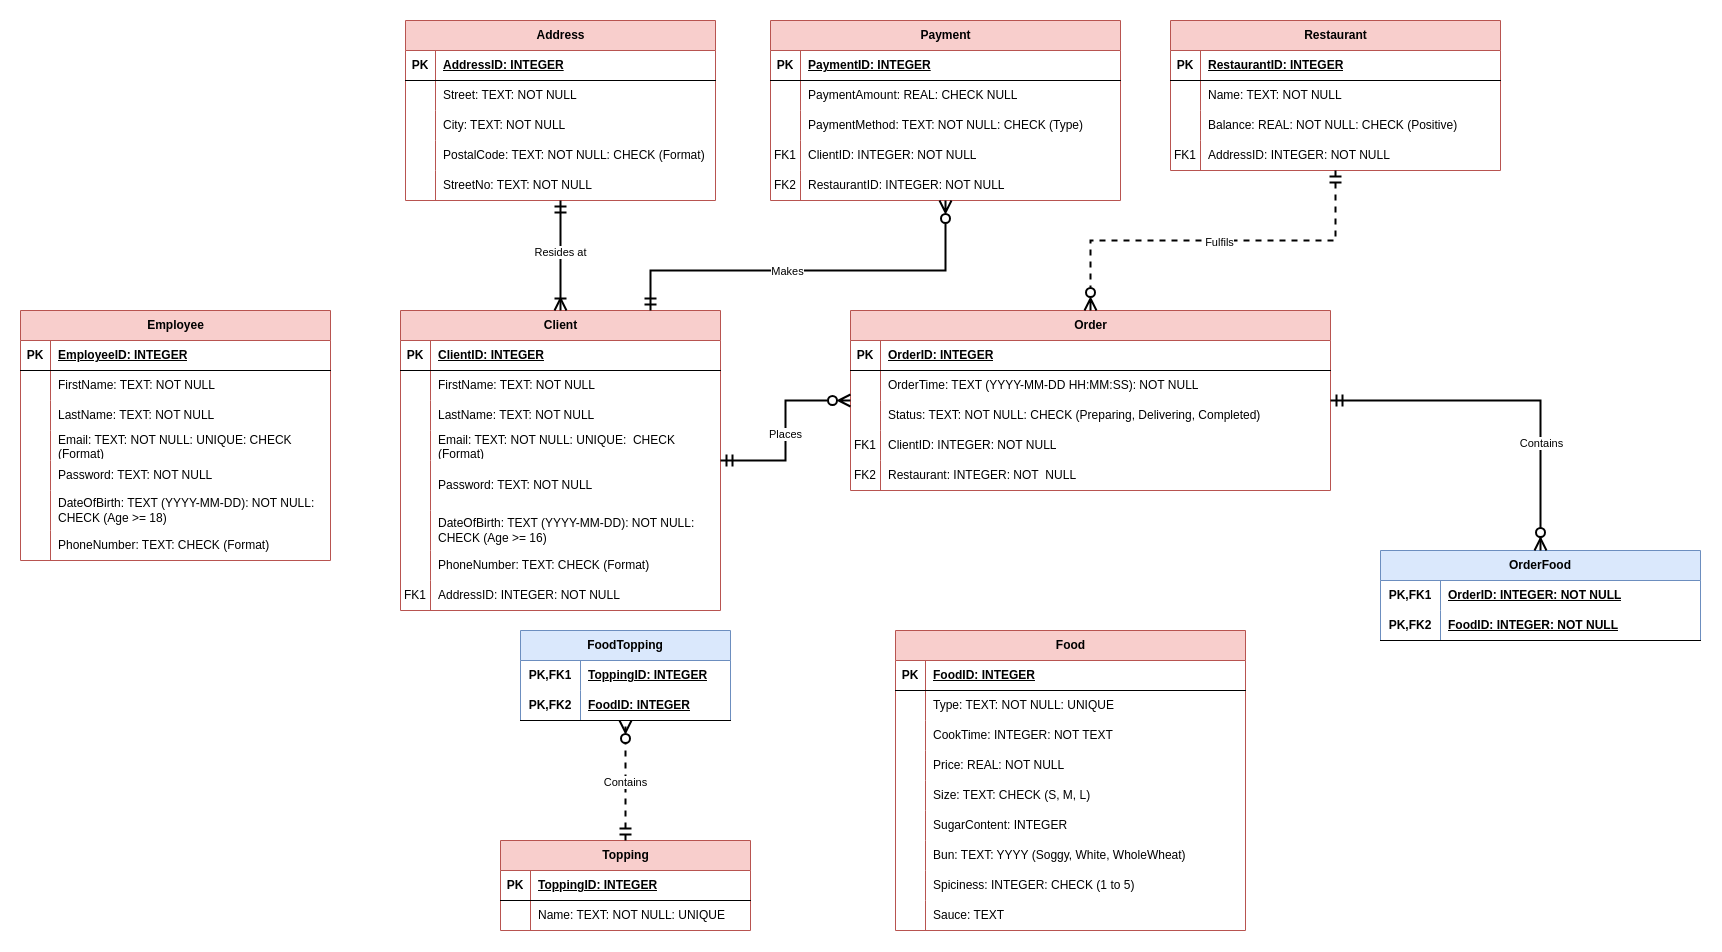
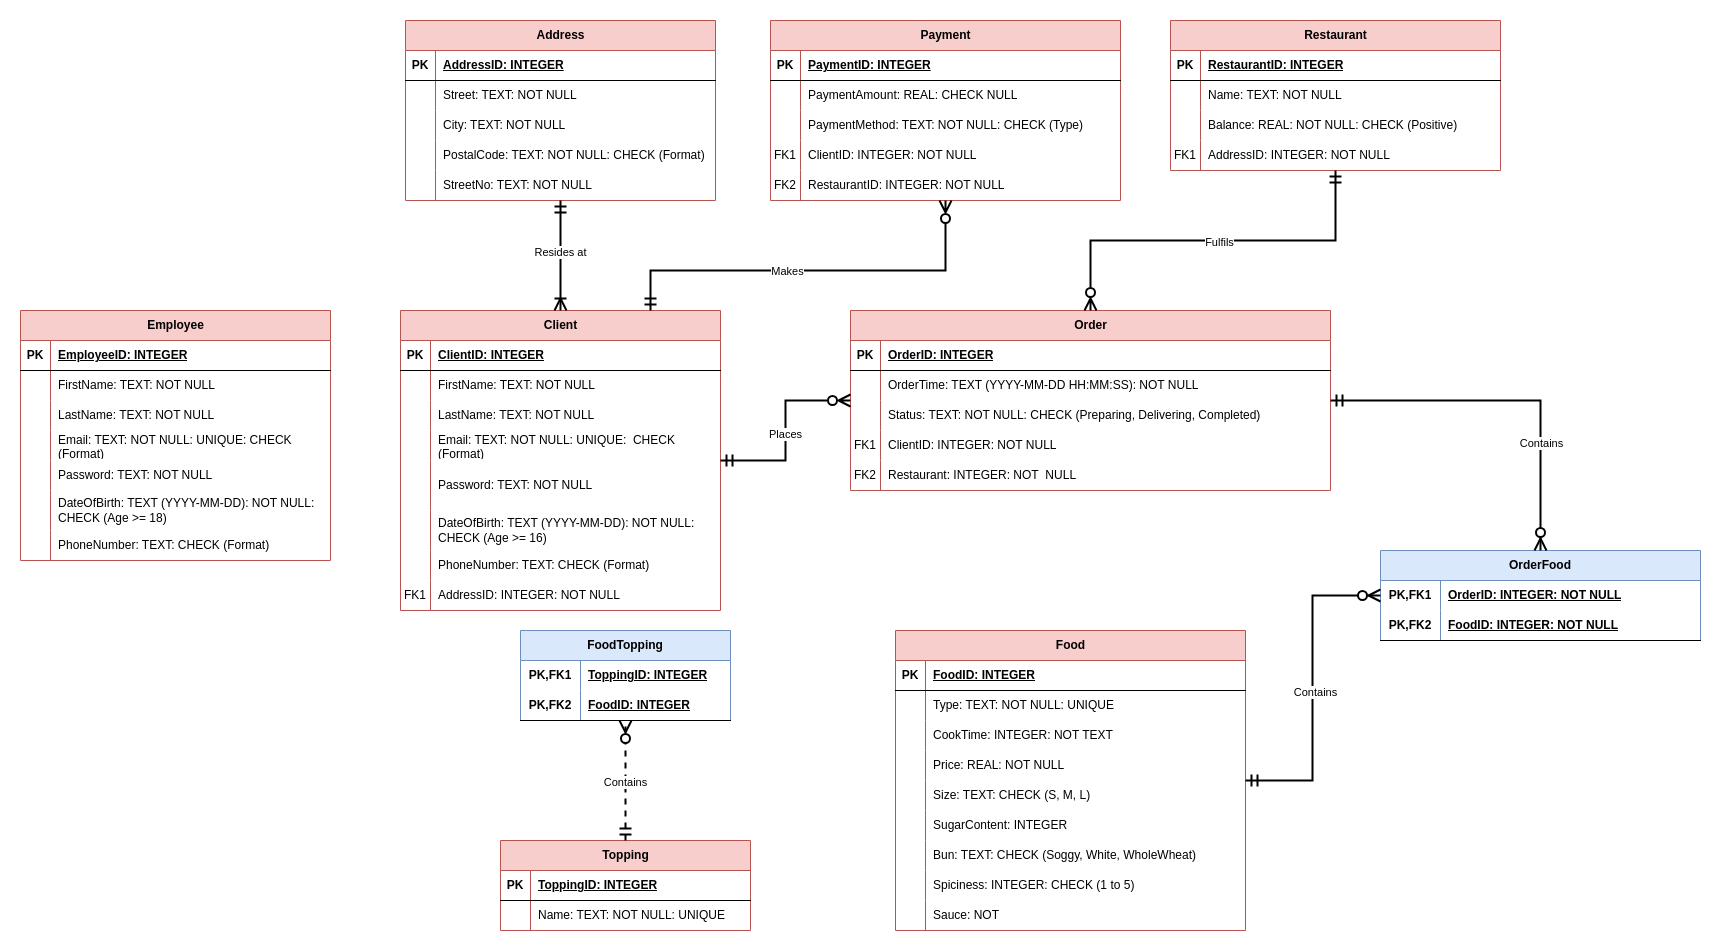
(1320, 241) -> (1320, 241)
none -> (1313, 688)
(1057, 856) -> (1061, 856)
(967, 916) -> (964, 916)
